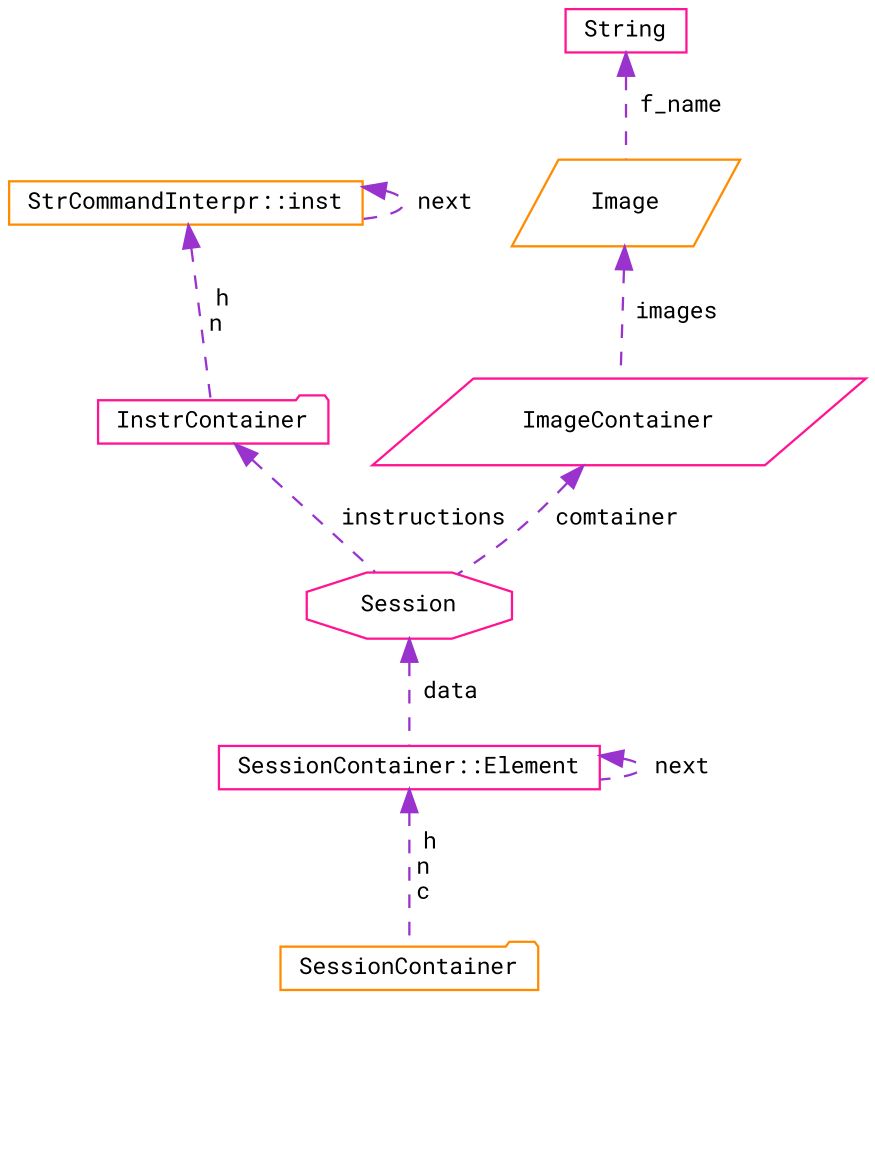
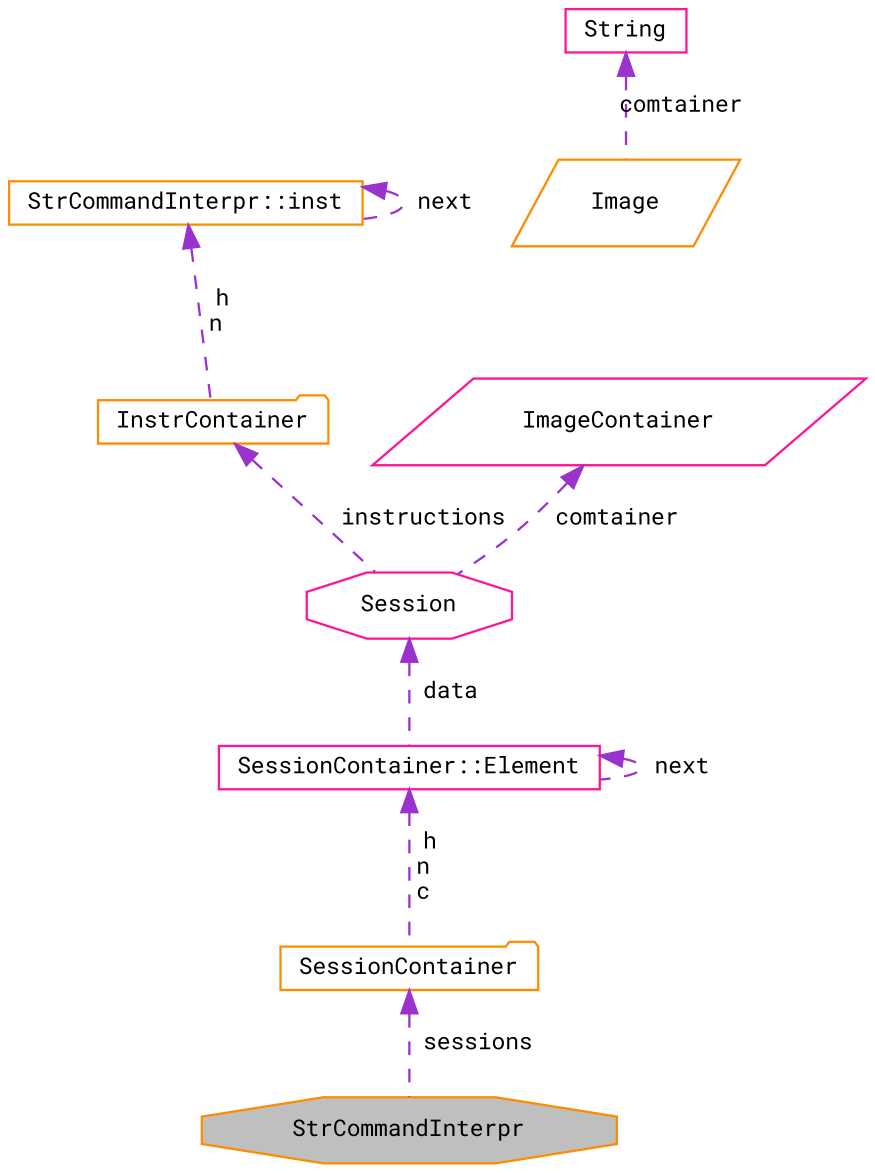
(675, 106) -> (675, 106)
(622, 324) -> none
(213, 422) -> (213, 422)
none -> (409, 1130)
